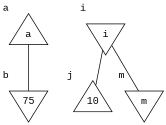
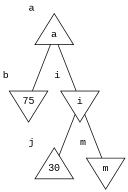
none -> (67, 68)
(93, 101) -> (54, 168)
